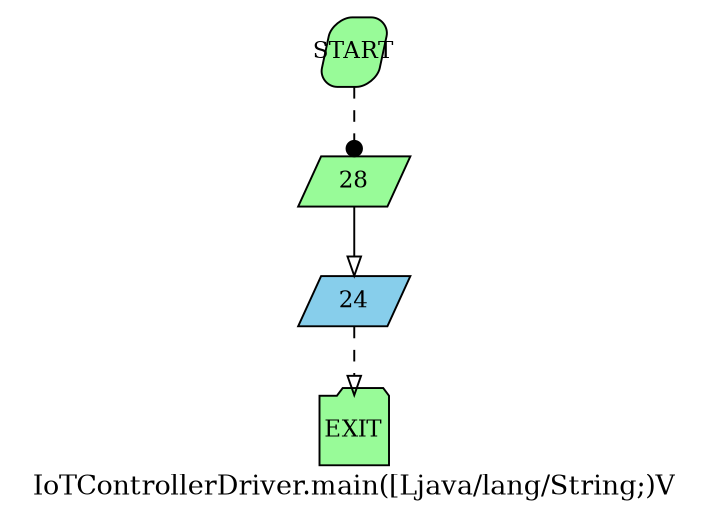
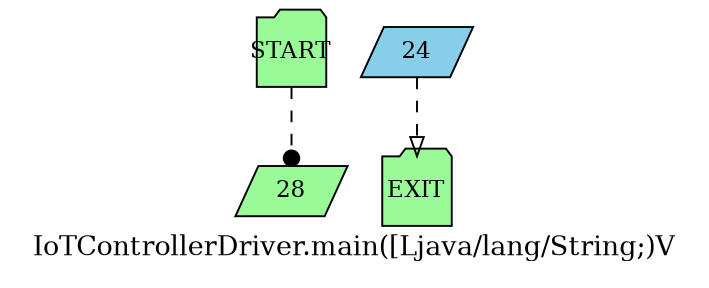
(354, 52) -> (292, 52)
(354, 231) -> none
